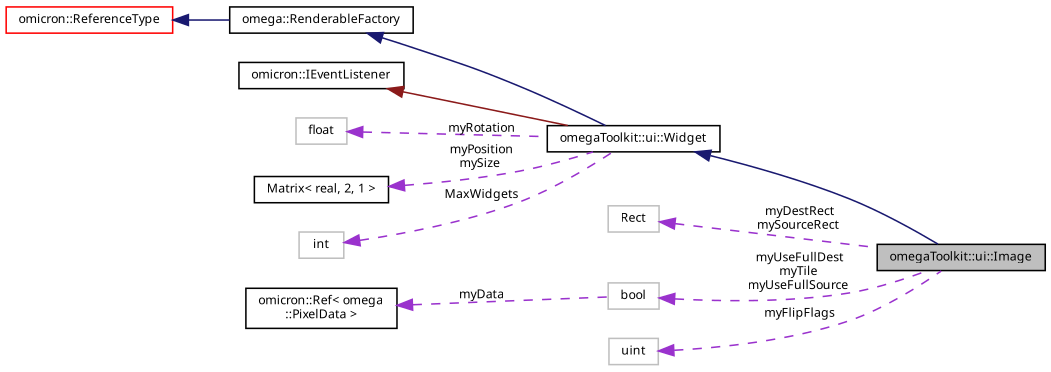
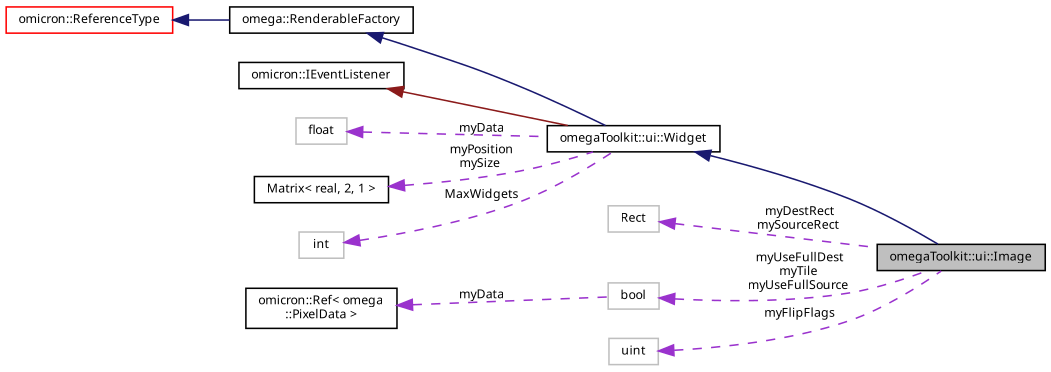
(480, 129) -> (480, 129)
